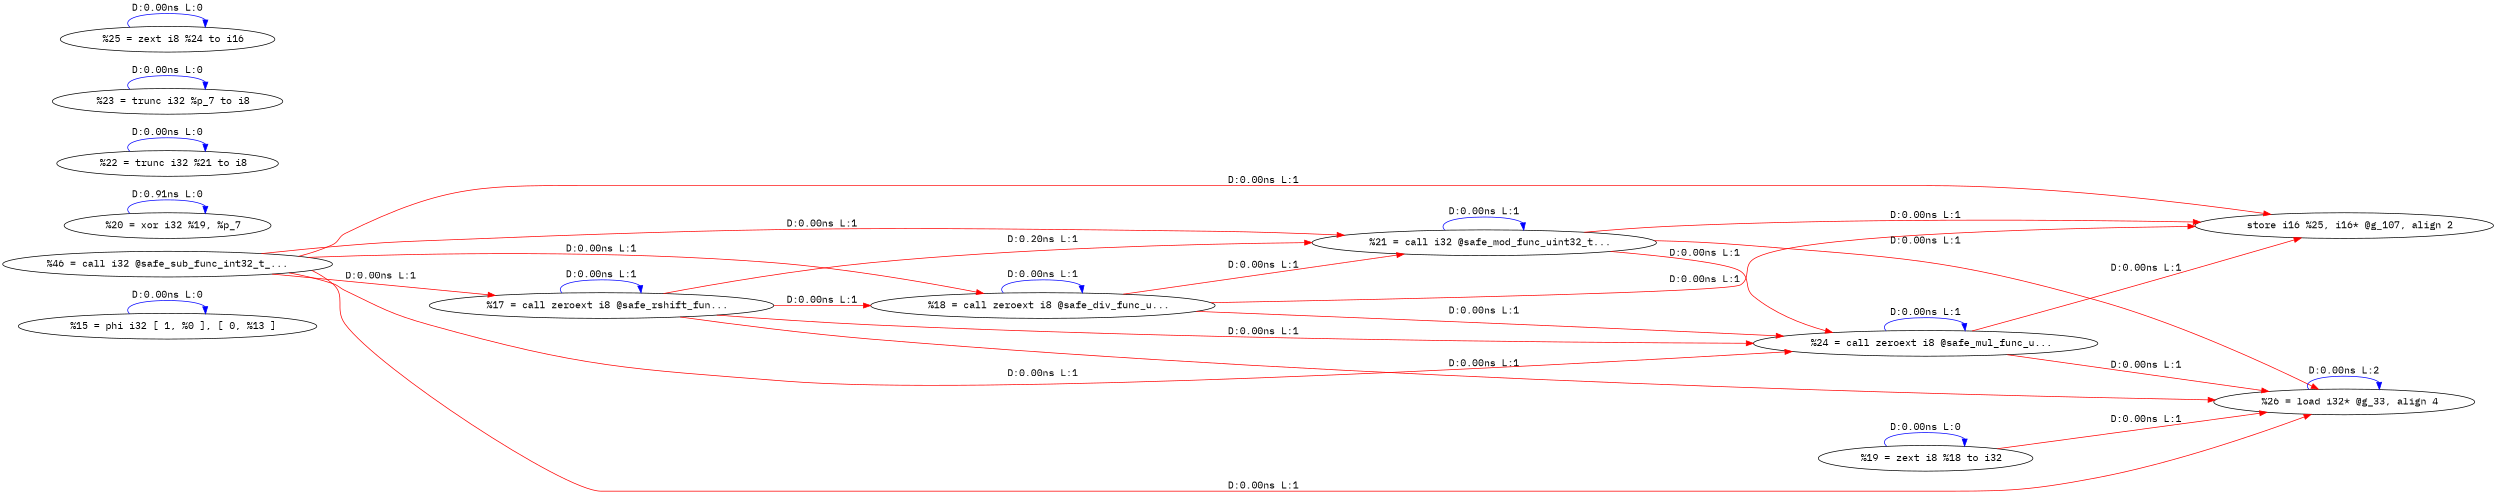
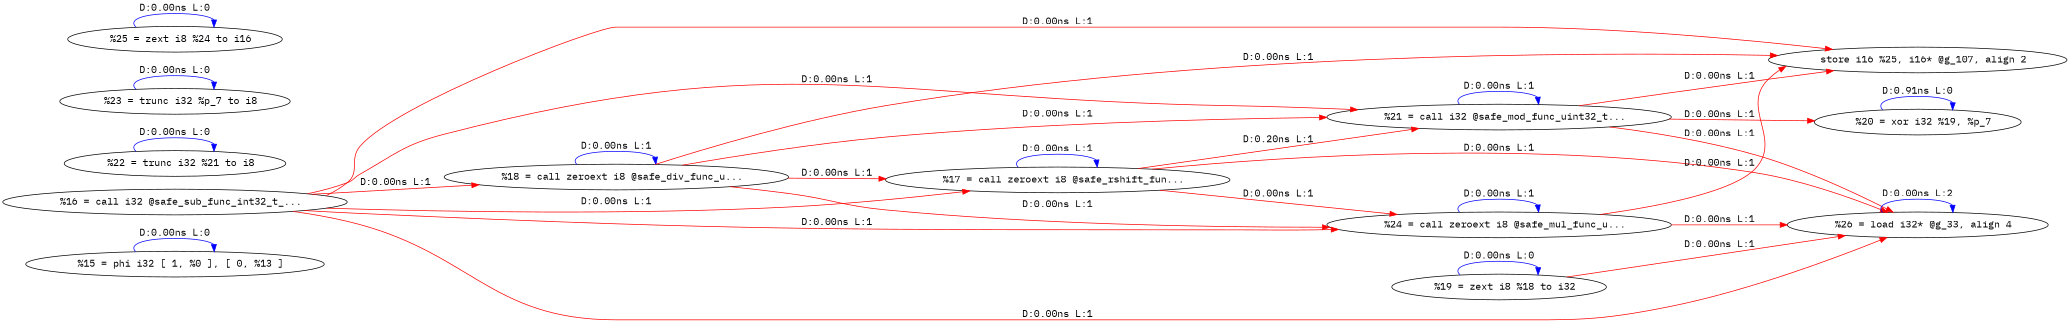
(168, 264) -> (175, 202)
(1730, 267) -> (1738, 120)
(819, 306) -> (834, 178)
